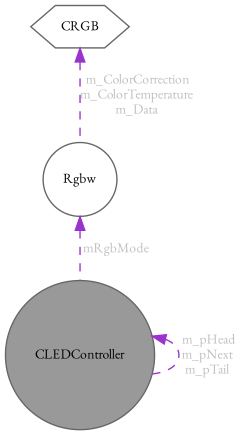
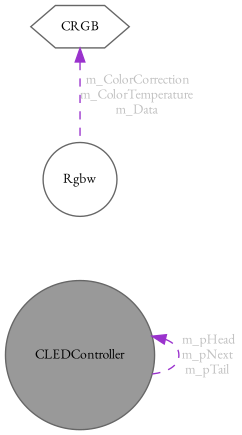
(80, 255) -> none
